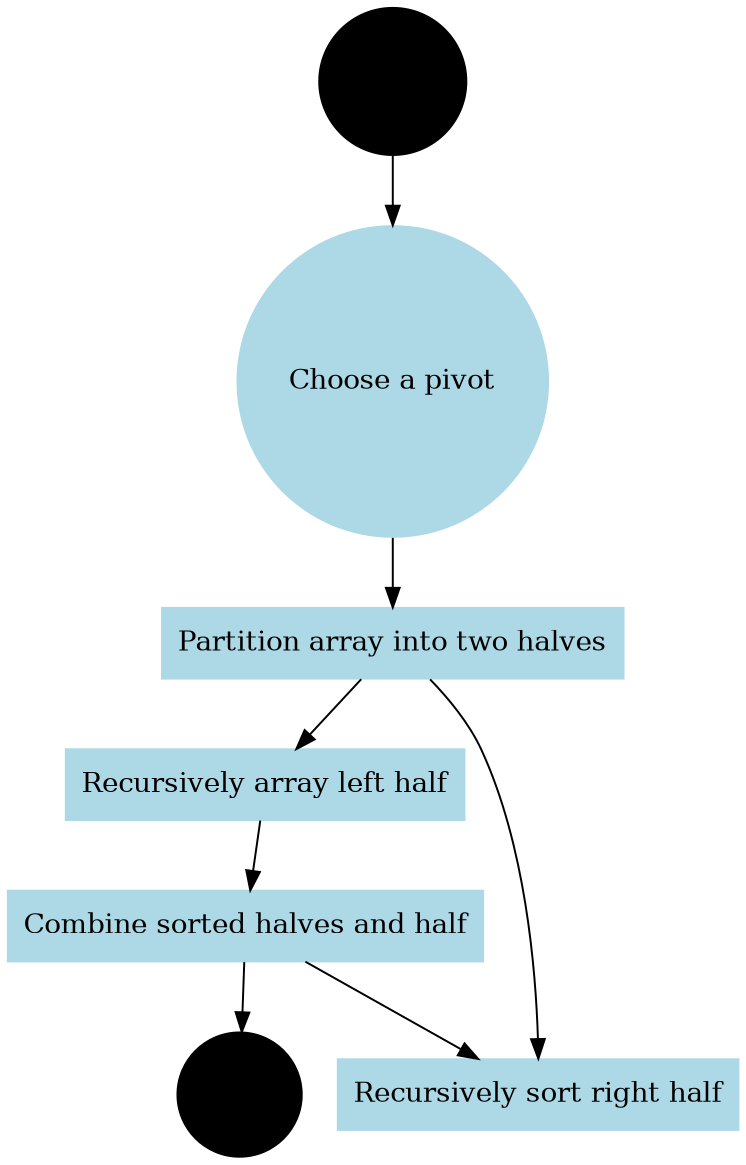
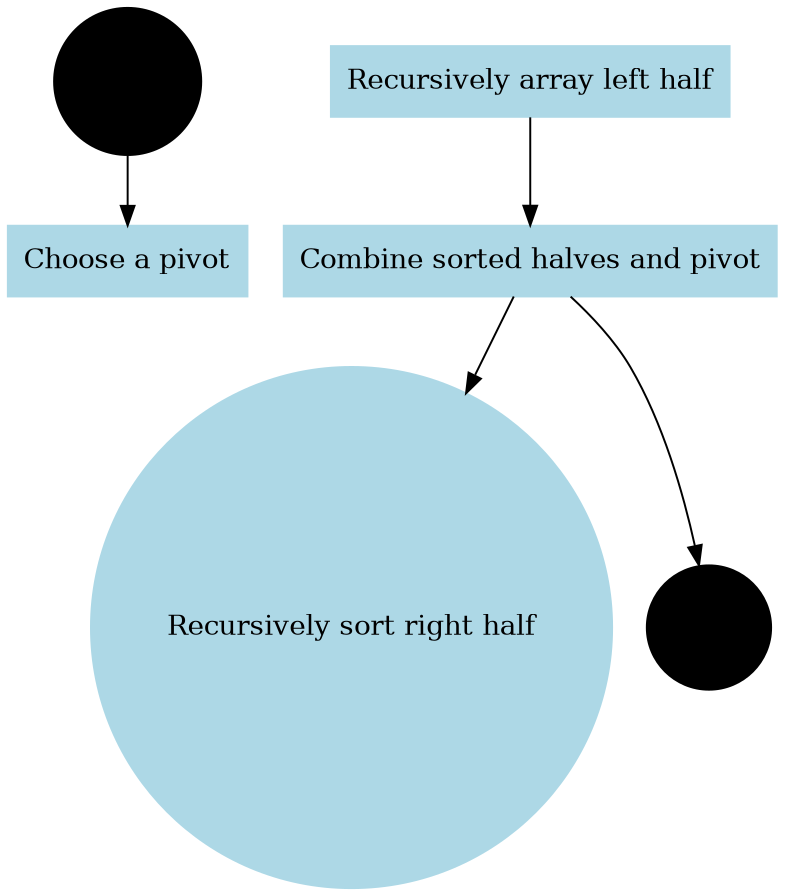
(393, 381) -> (128, 261)
(393, 643) -> none
(245, 926) -> (530, 261)
(538, 1095) -> (352, 628)
